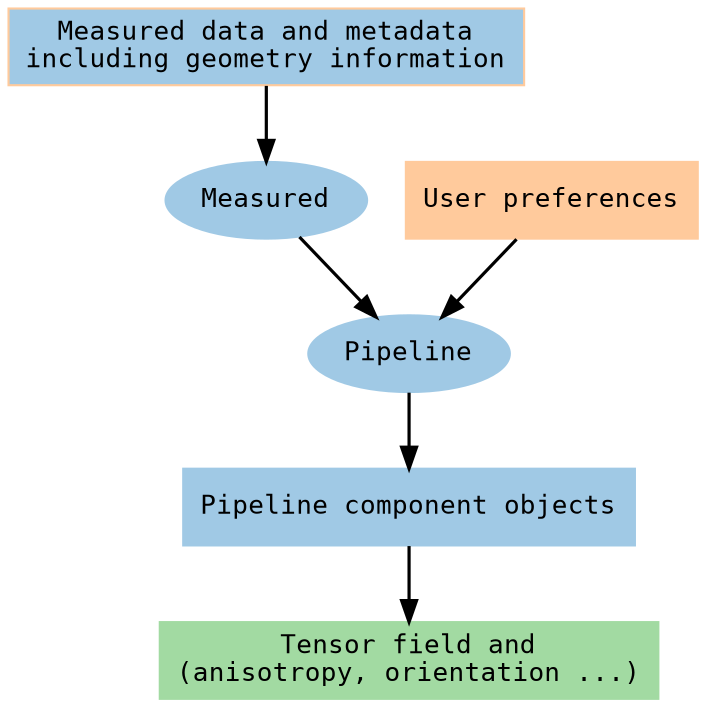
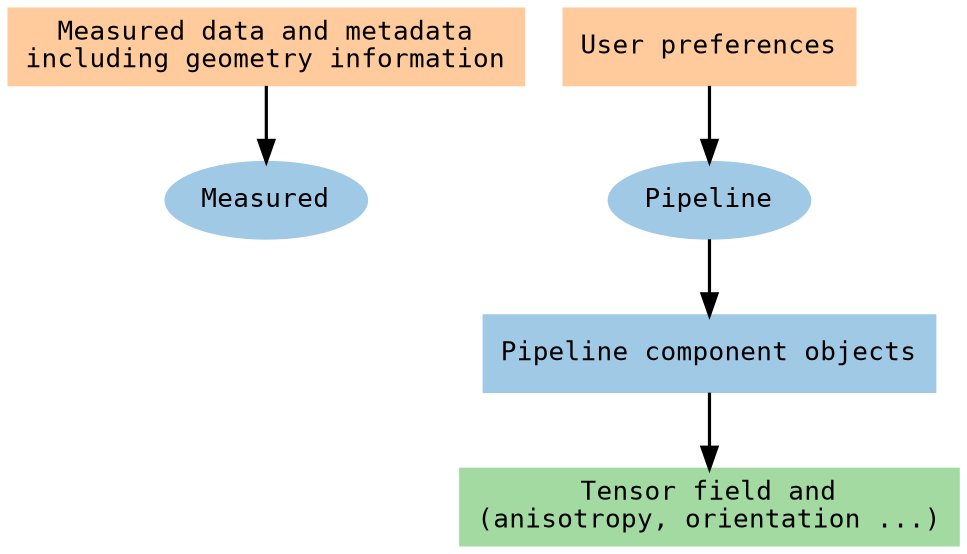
(266, 47) -> (266, 47)
(330, 269) -> none
